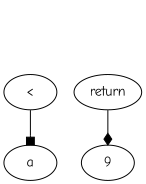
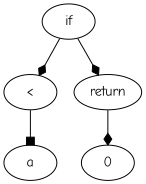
none -> (69, 22)
(108, 163) -> (108, 163)
